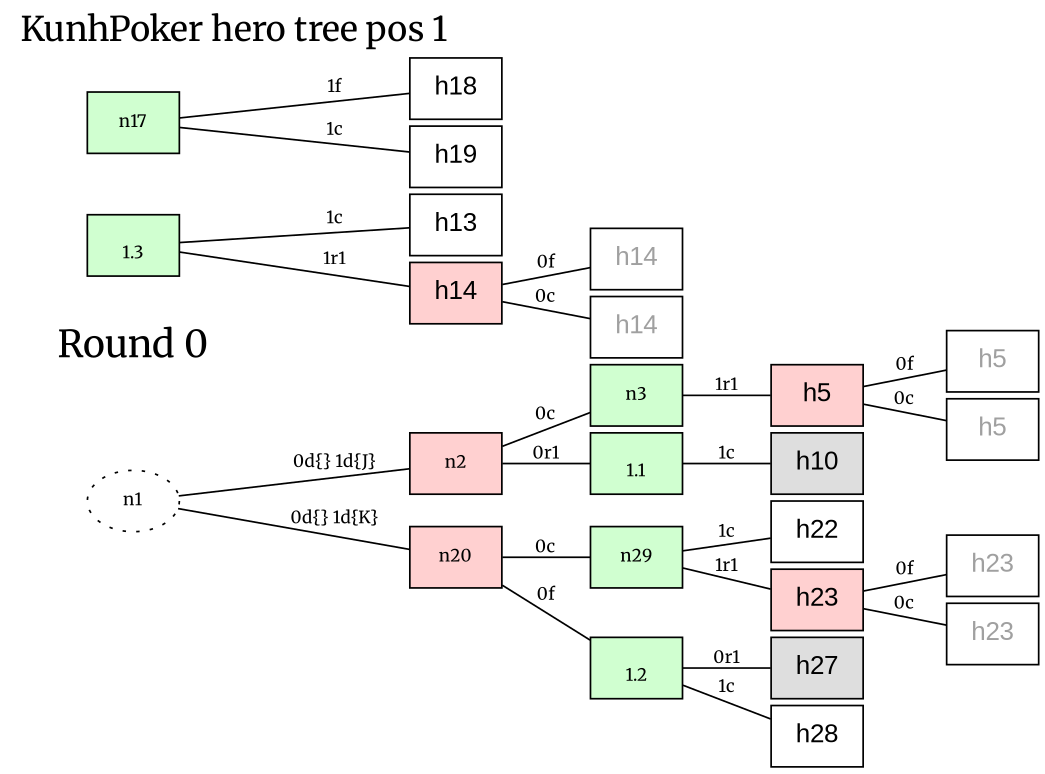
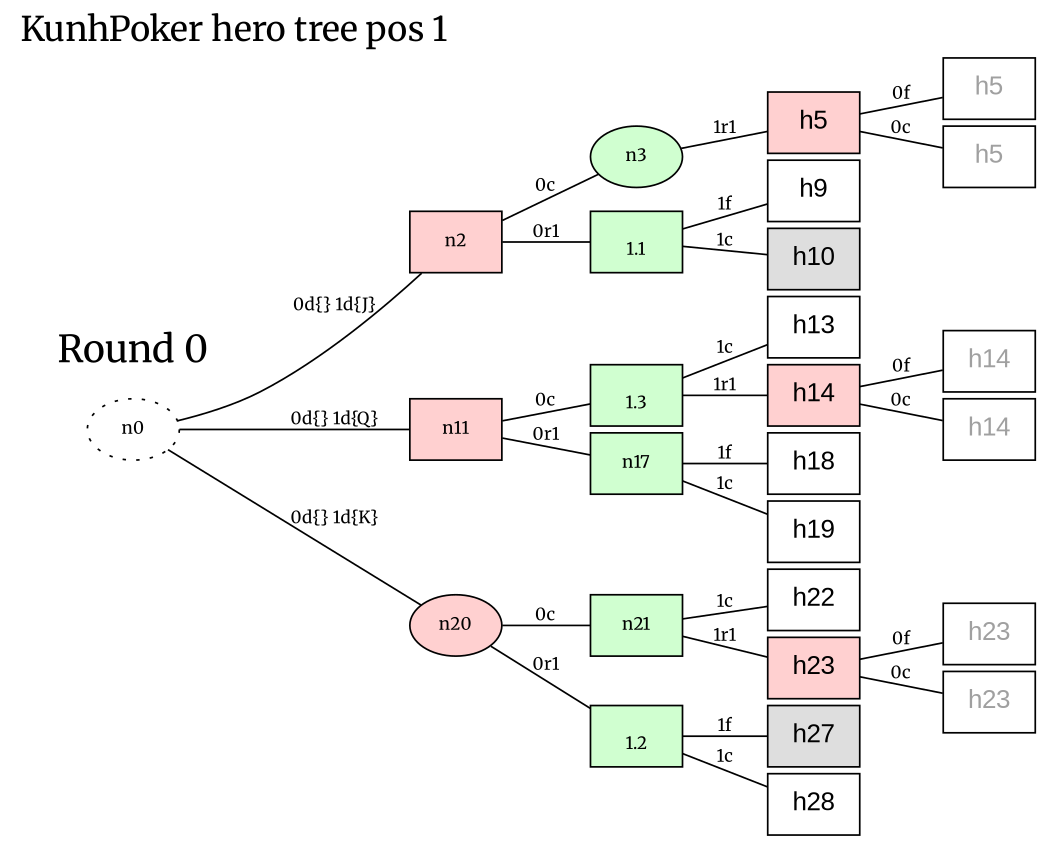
none -> (814, 191)
(636, 395) -> (636, 157)
none -> (456, 429)
(133, 501) -> (133, 429)
(456, 557) -> (456, 625)
(636, 557) -> (636, 625)
(546, 596) -> (546, 665)
(727, 659) -> (725, 727)
